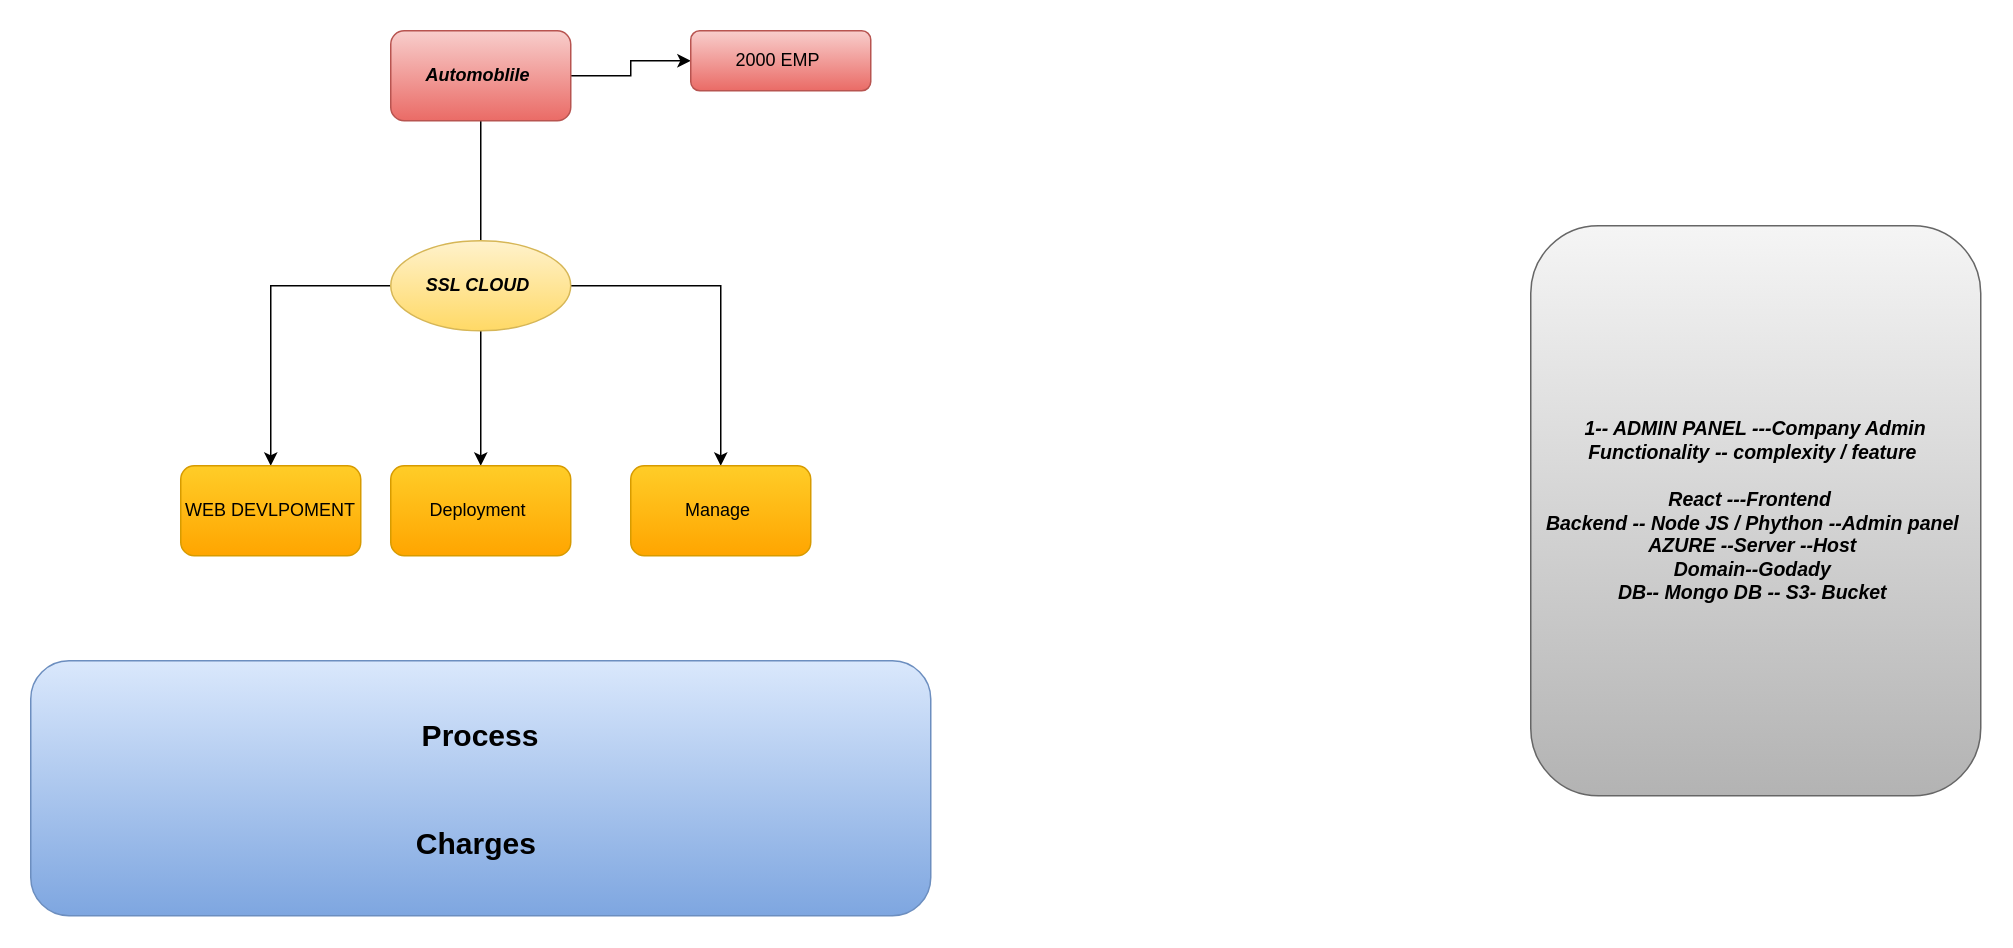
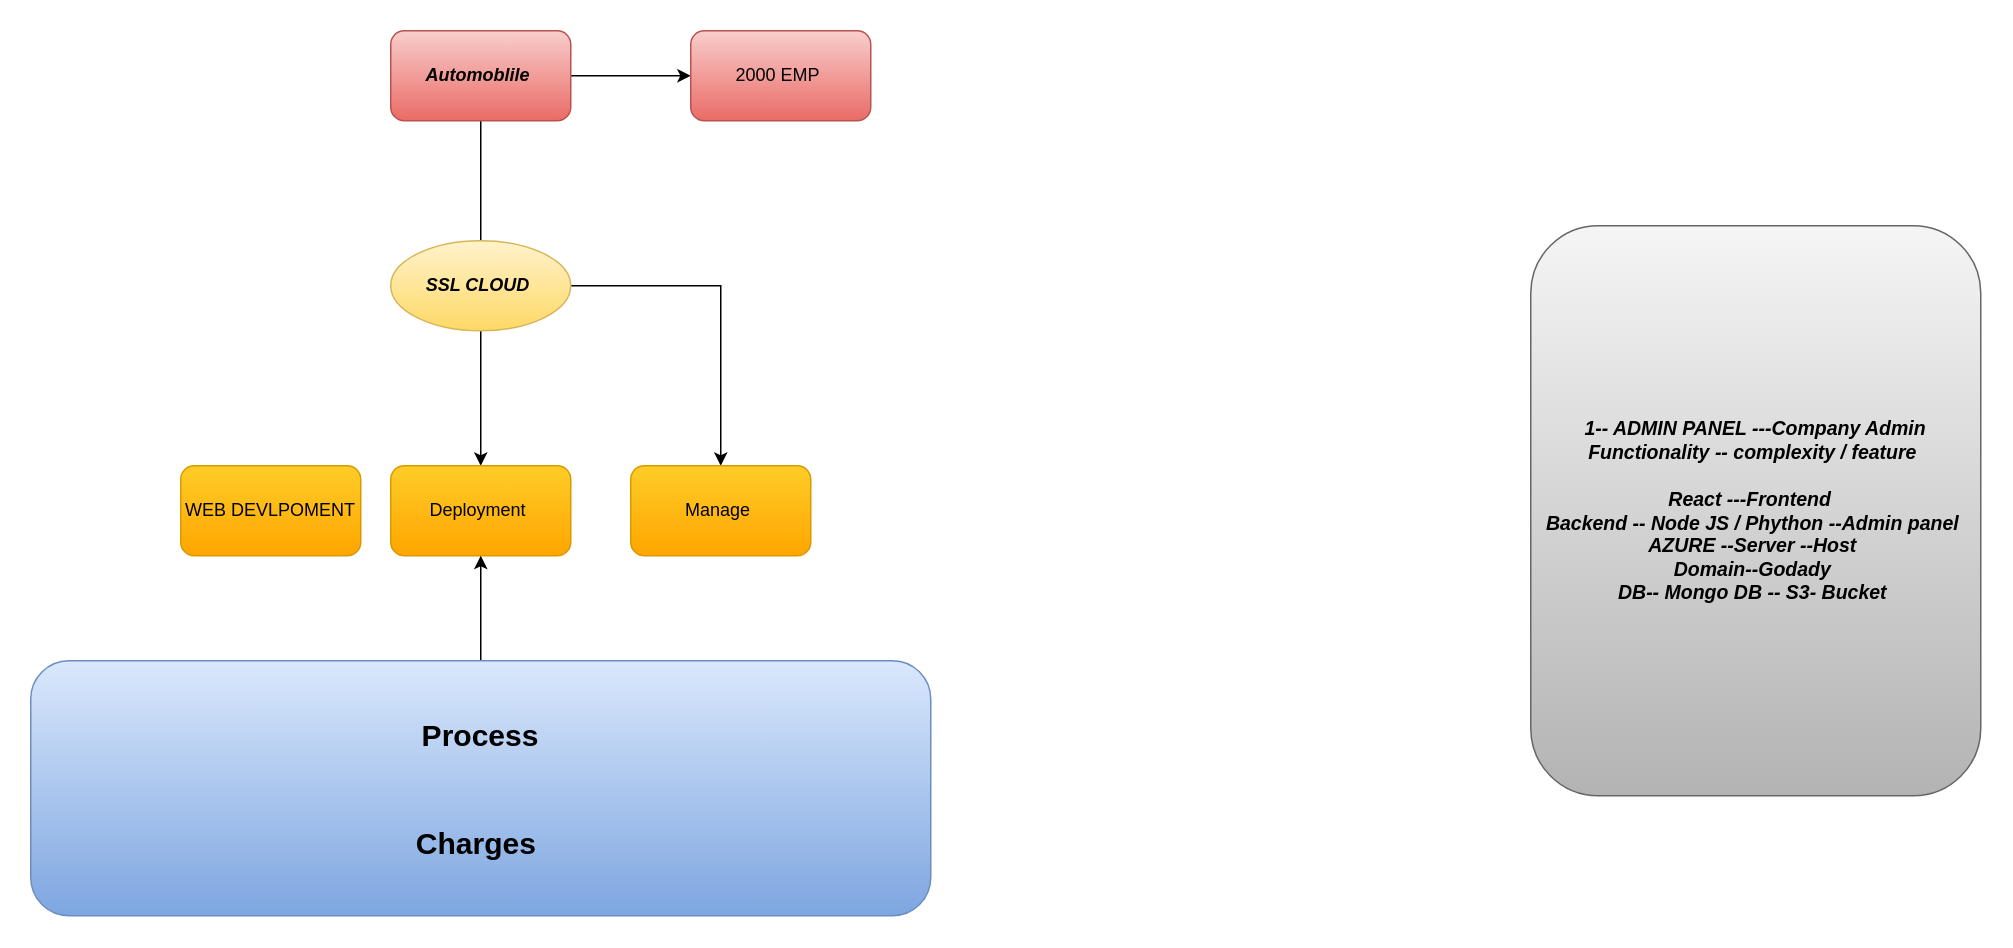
(781, 61) -> (781, 76)
(271, 311) -> none
none -> (481, 614)
